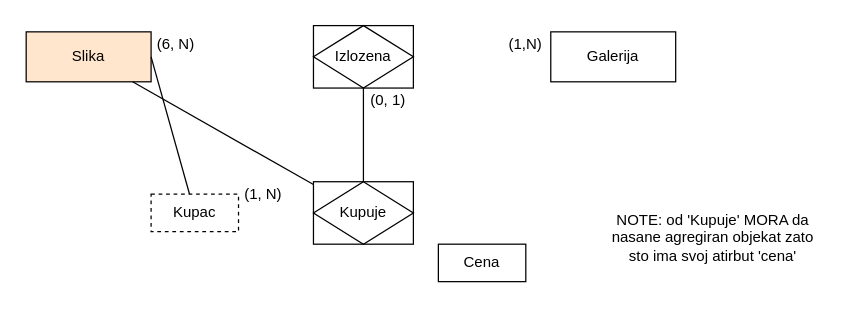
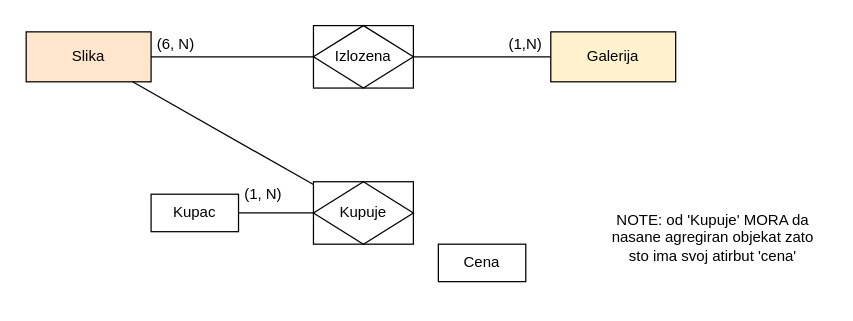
none -> (482, 57)
(613, 57) -> (613, 57)
(388, 101) -> none
(170, 126) -> (231, 57)
(363, 134) -> none
(194, 213) -> (194, 213)
none -> (275, 213)
